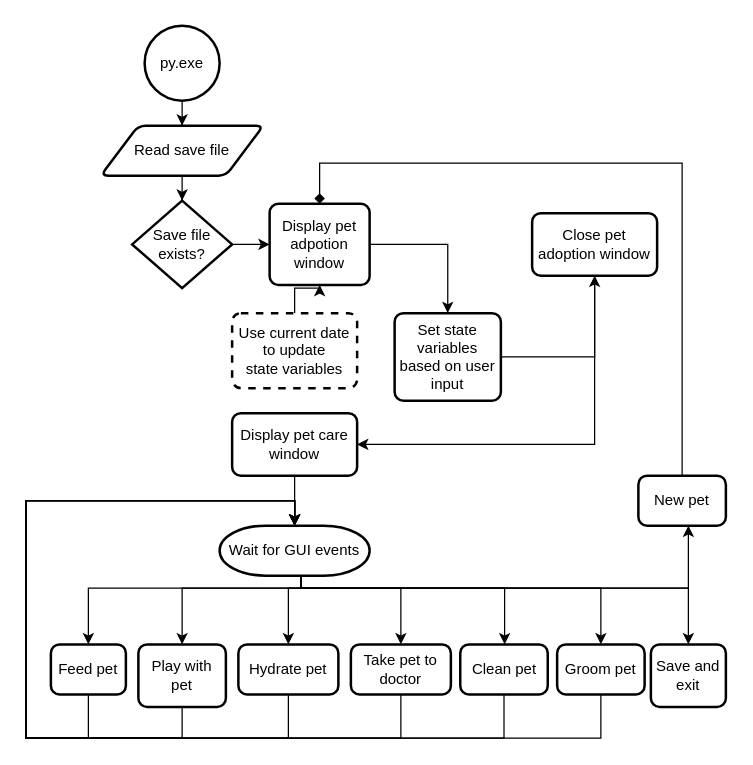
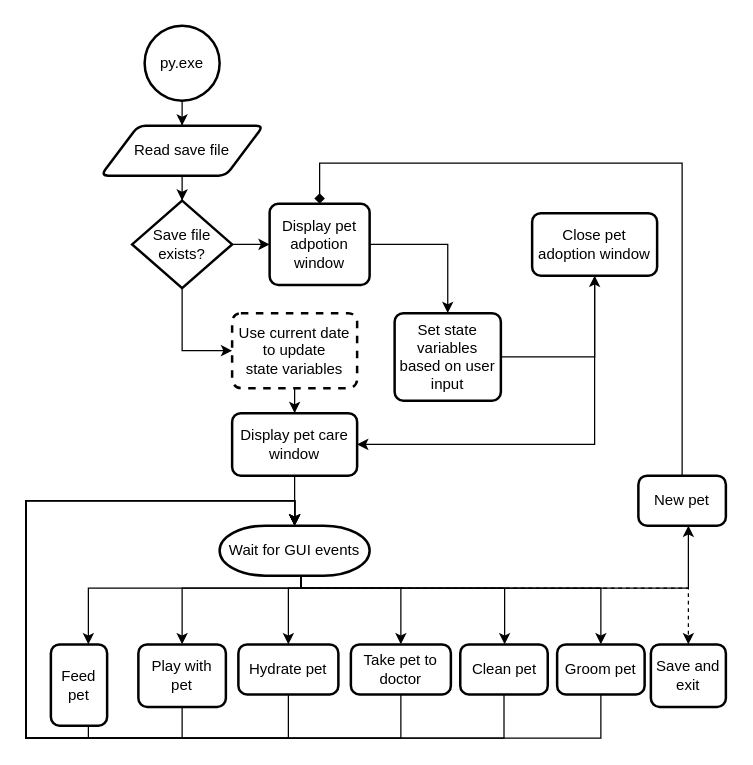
(296, 288) -> (294, 405)
none -> (182, 341)
(688, 611) -> (688, 611)
(88, 669) -> (79, 685)
